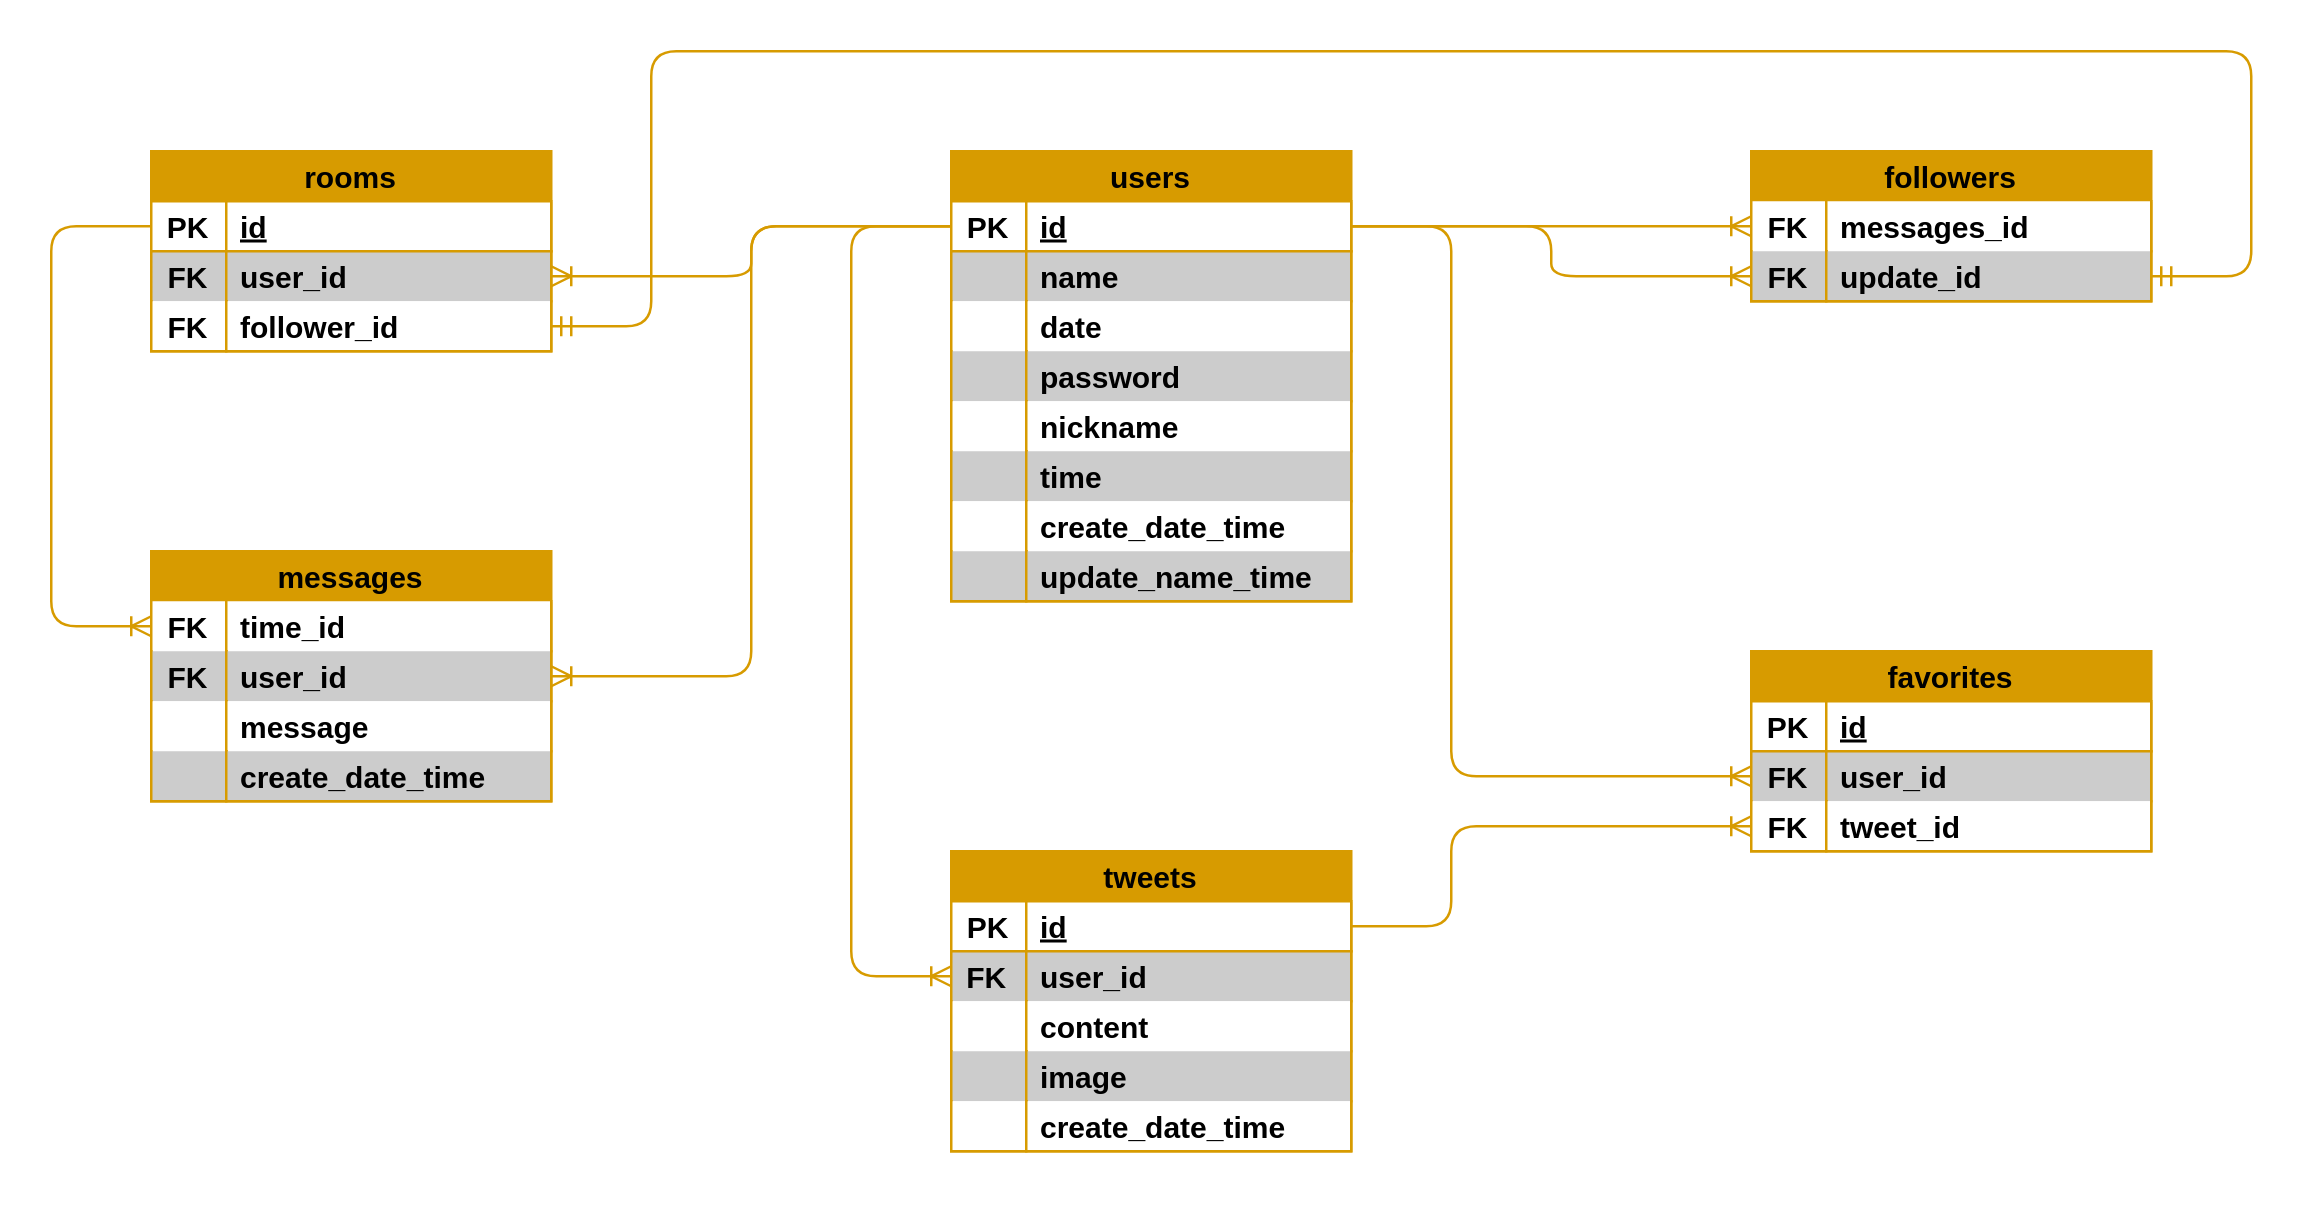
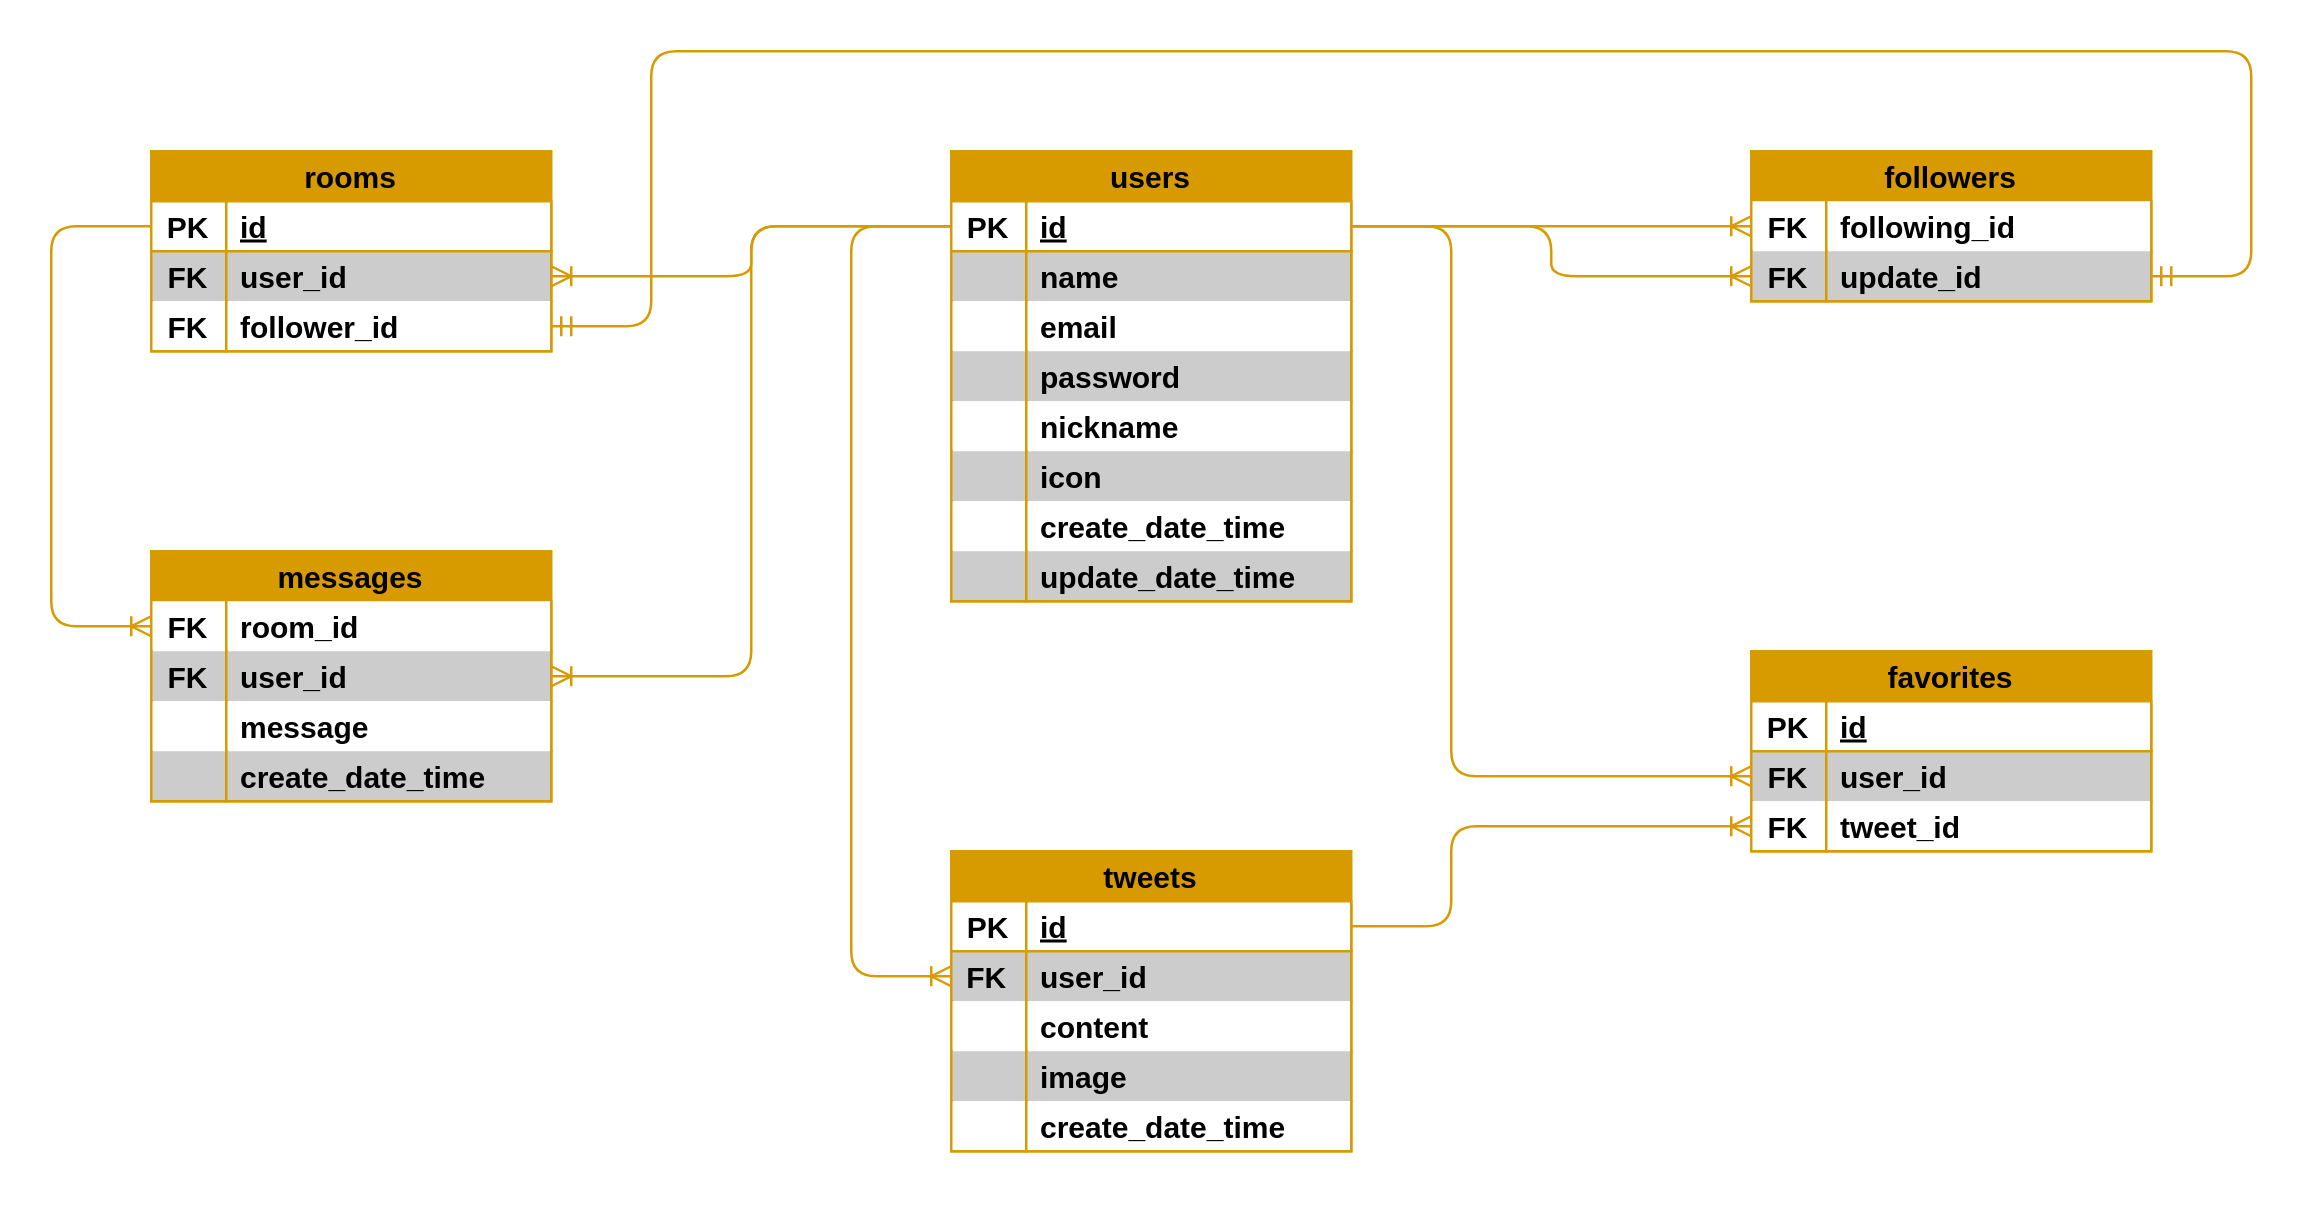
(1929, 228) -> (1925, 228)
(1074, 328) -> (1074, 328)
(1070, 478) -> (1070, 478)
(1171, 578) -> (1171, 578)
(291, 628) -> (295, 628)
